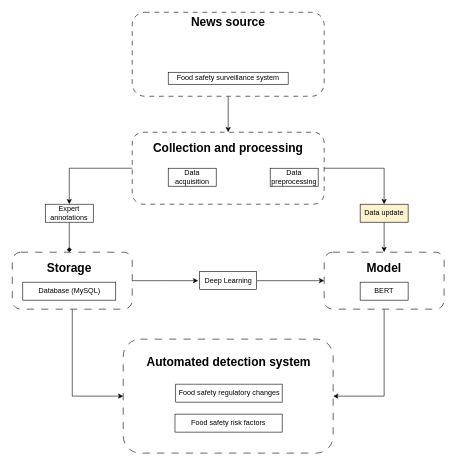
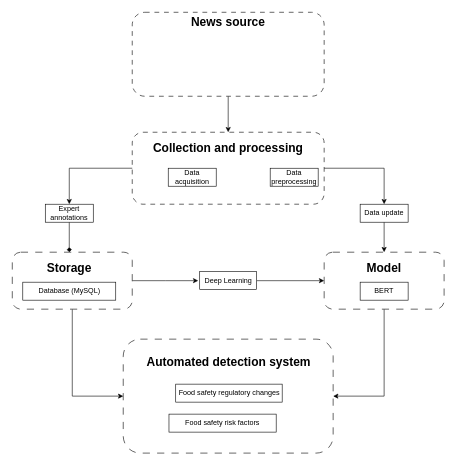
(228, 78) -> none
(384, 213) -> (384, 213)
(229, 423) -> (223, 423)
